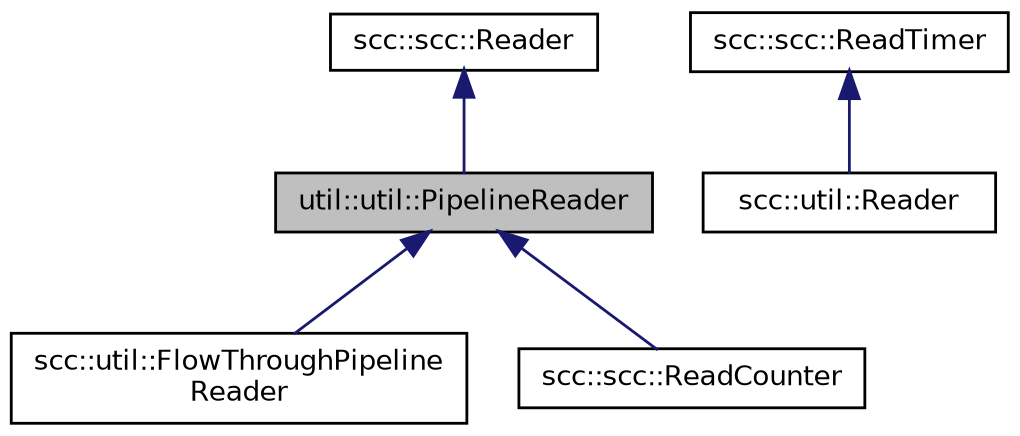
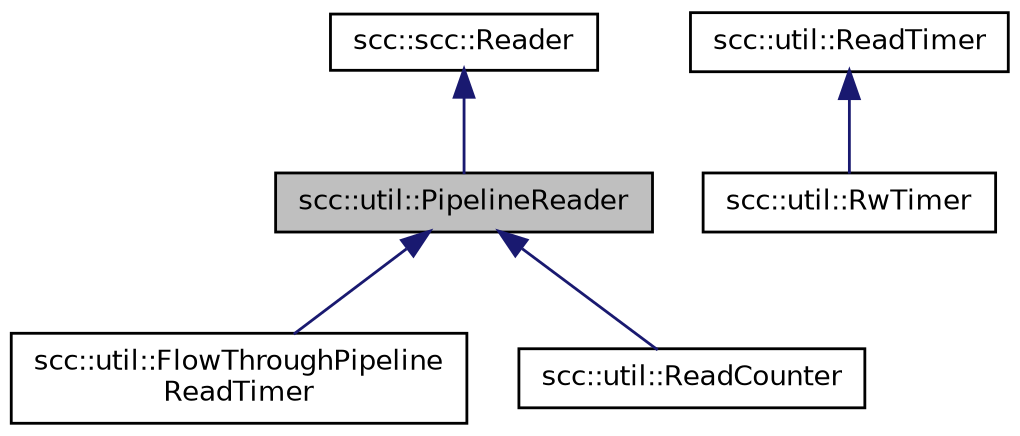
(849, 42) -> (849, 42)
(464, 202) -> (464, 202)
(849, 202) -> (849, 202)
(239, 378) -> (239, 378)
(692, 378) -> (692, 378)
